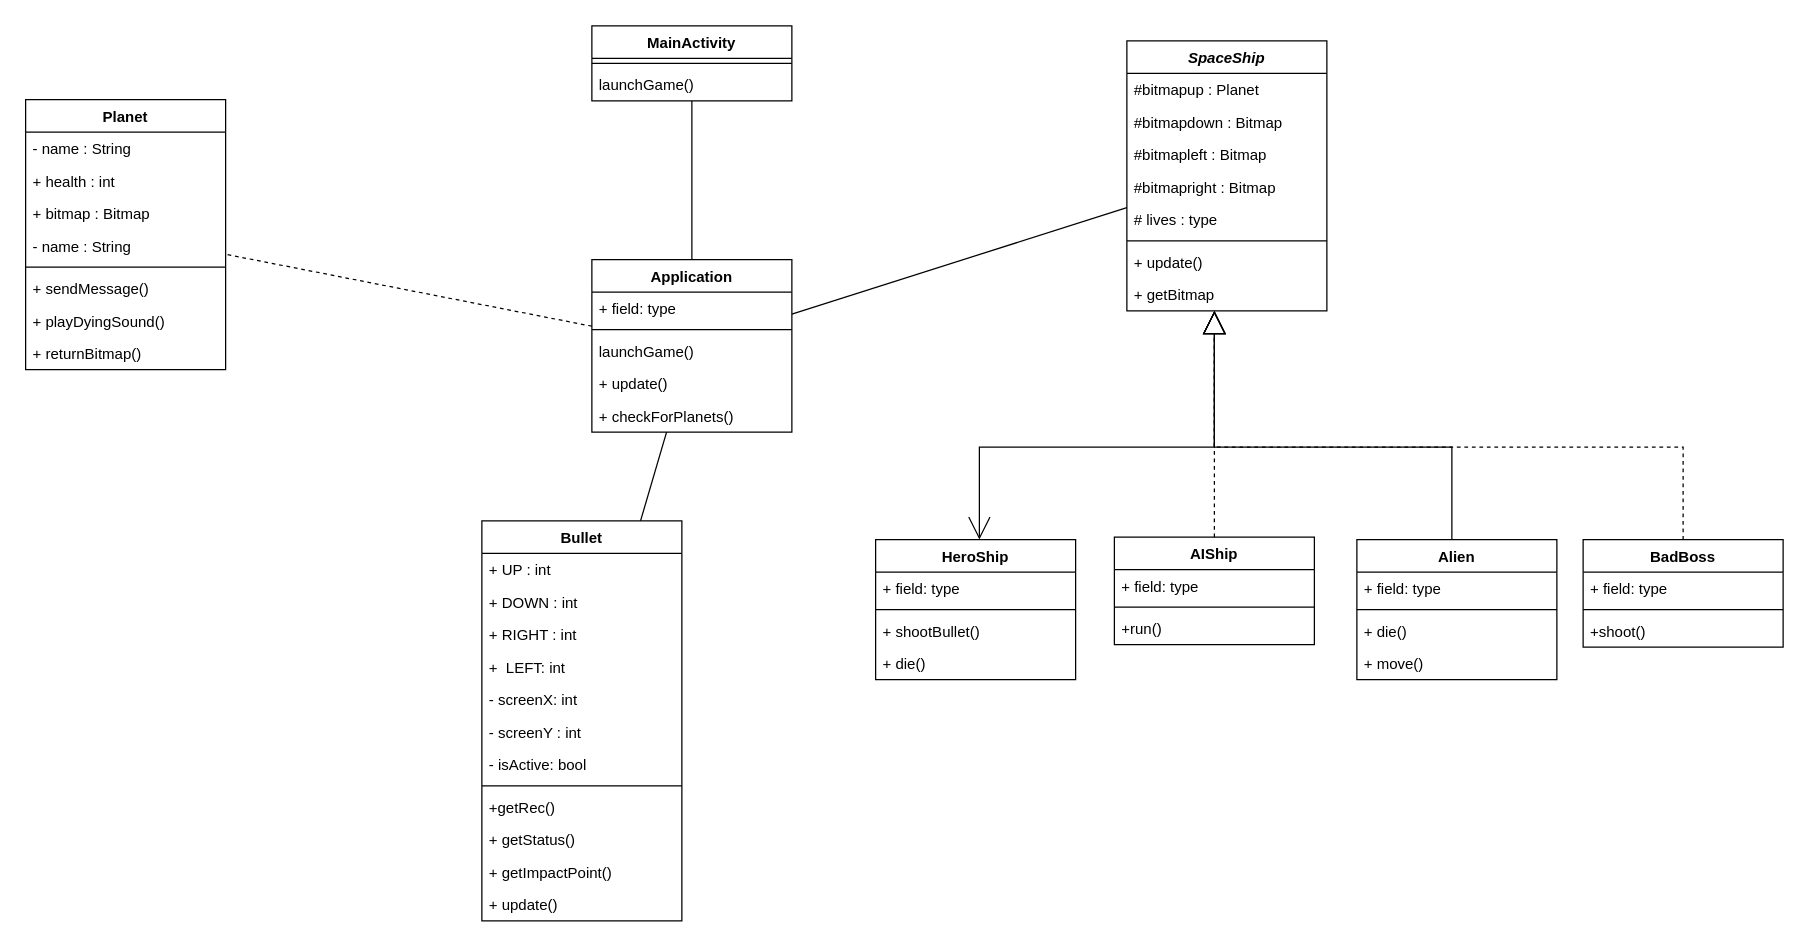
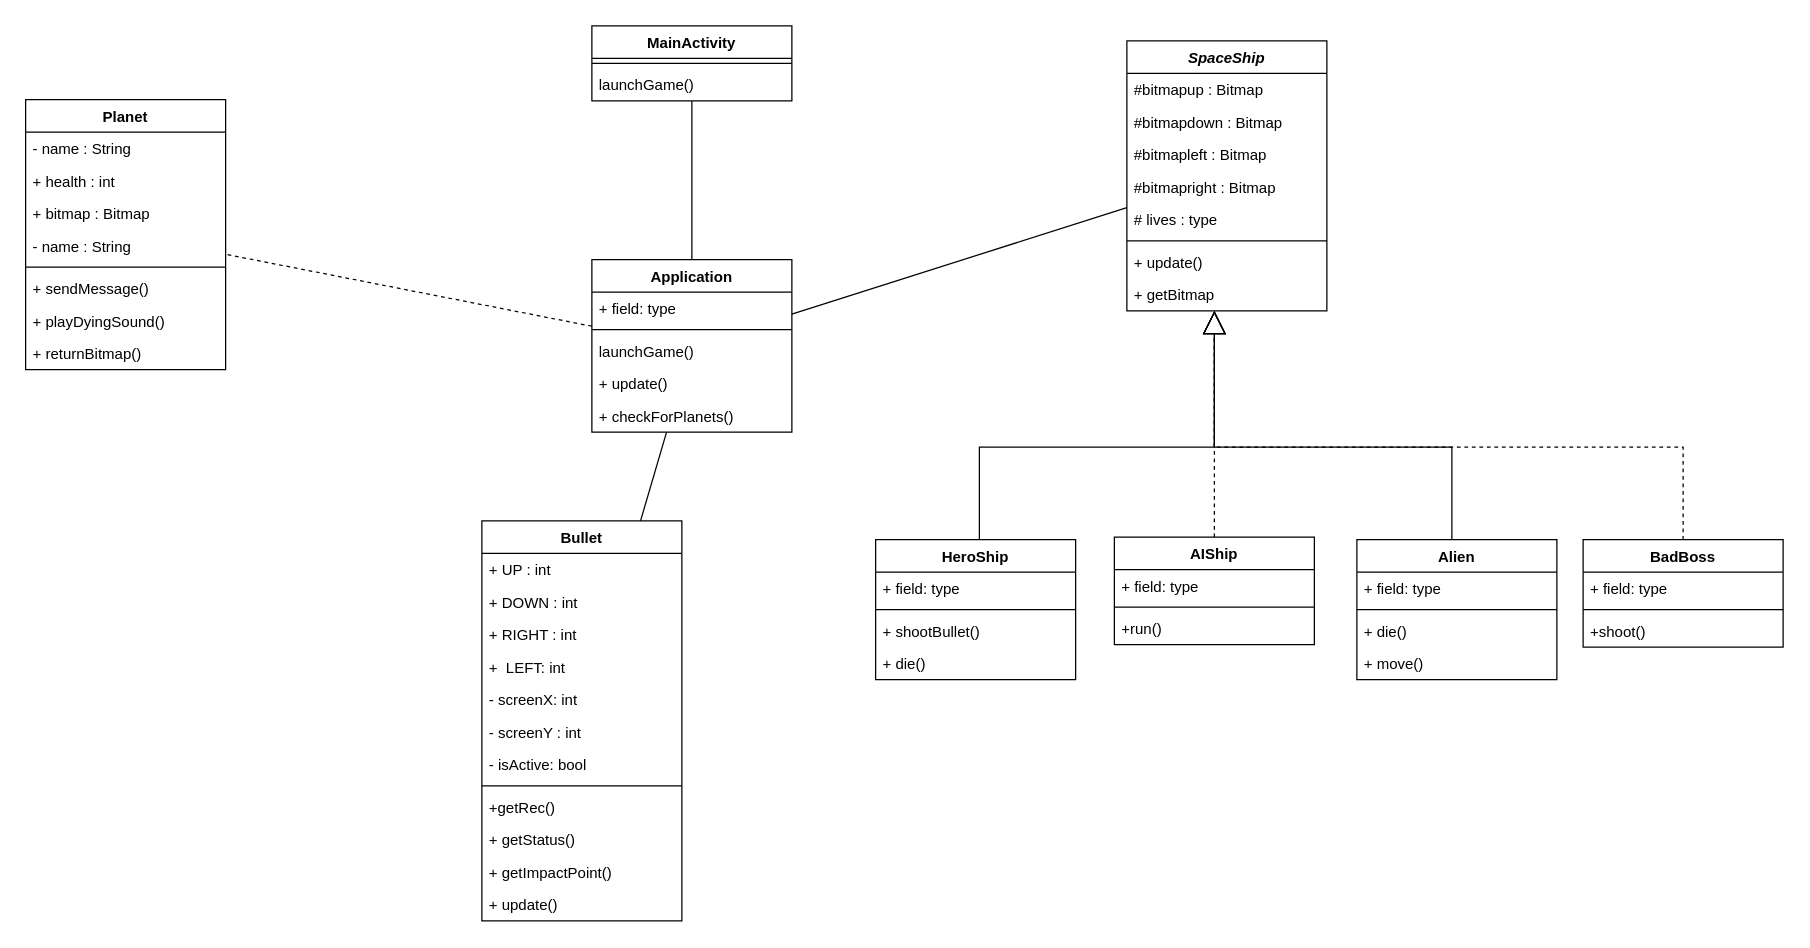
(1200, 90) -> (1200, 90)
(979, 534) -> (979, 534)
